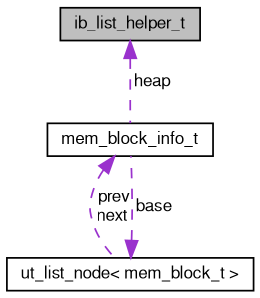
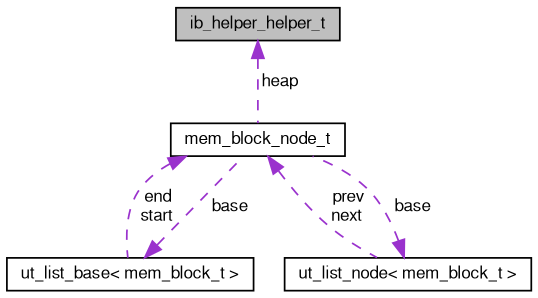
(130, 24) -> (258, 24)
(130, 140) -> (258, 140)
none -> (130, 274)
